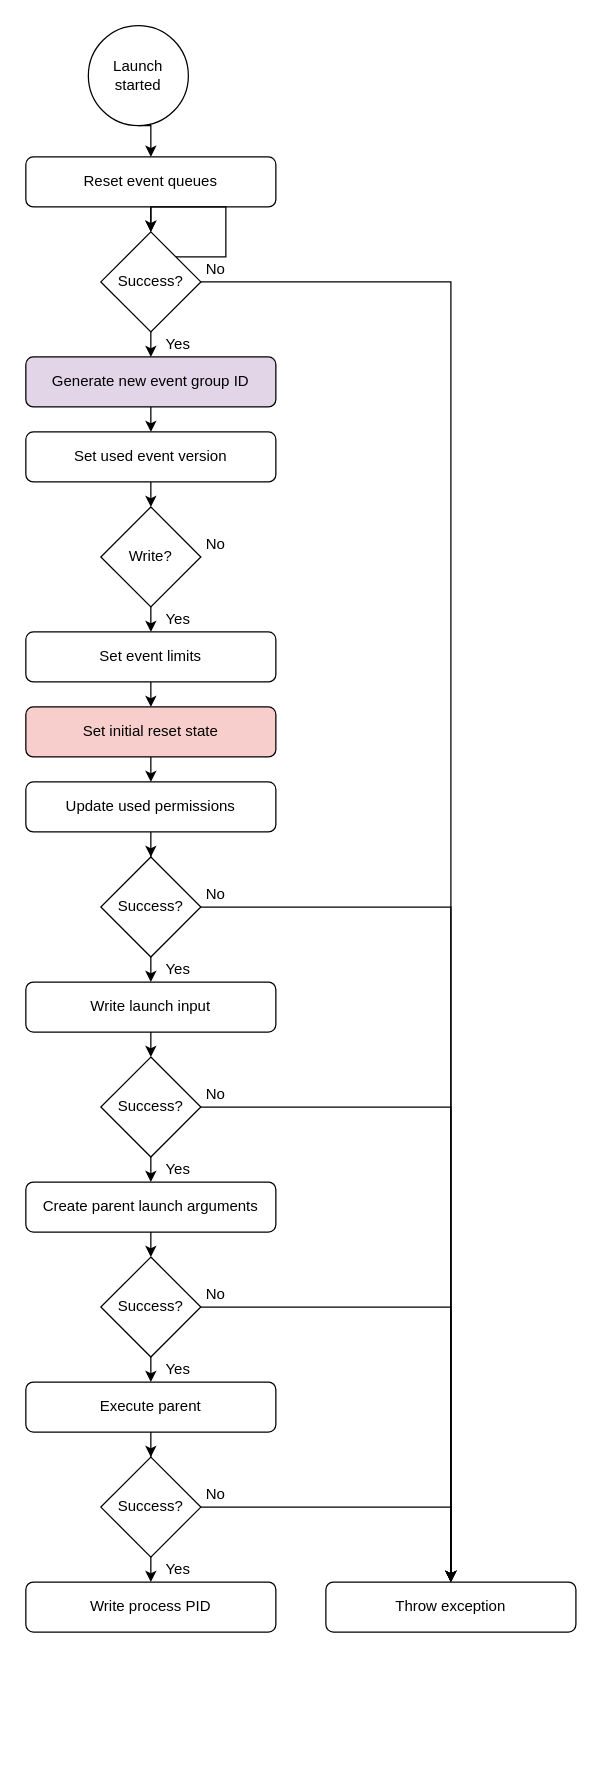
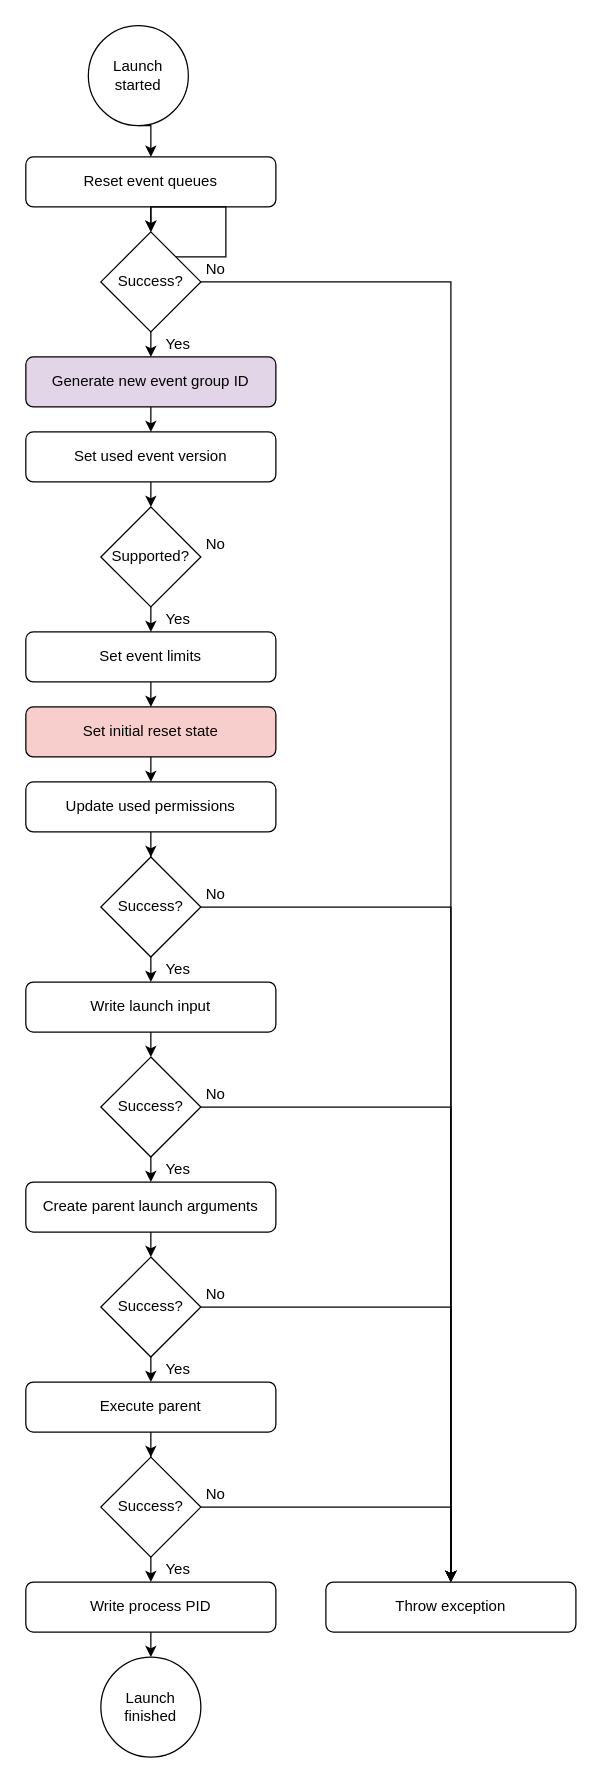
(151, 557) -> (151, 557)
none -> (151, 1640)
none -> (151, 1707)
